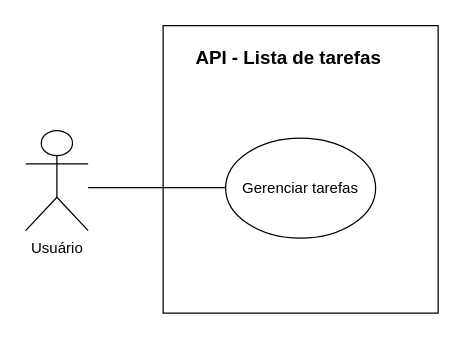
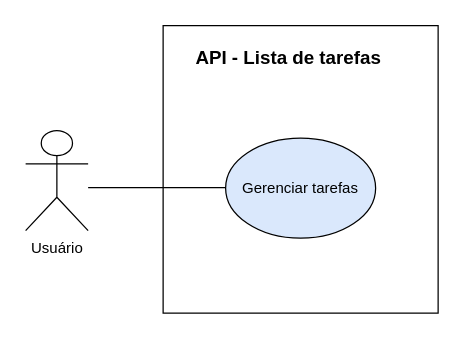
(301, 188) -> (301, 188)
